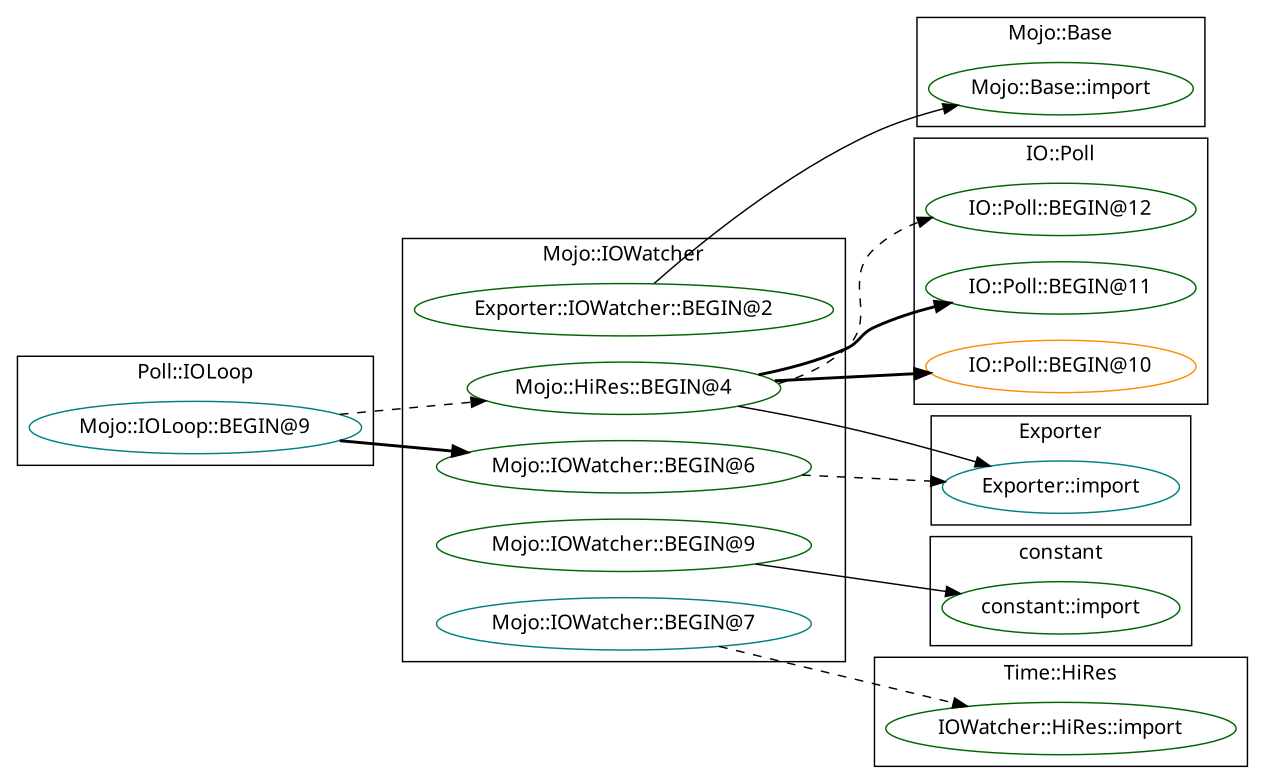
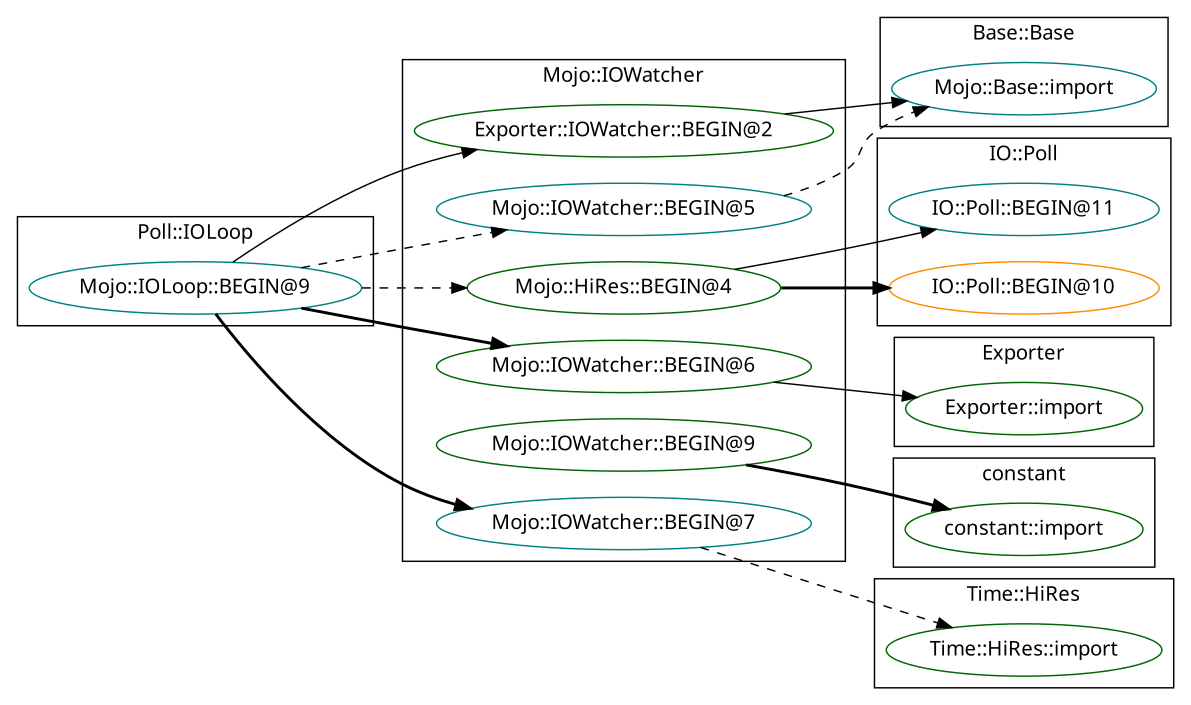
(1061, 34) -> (1024, 34)
(1061, 89) -> (1024, 89)
none -> (342, 197)
none -> (624, 209)
(1061, 209) -> none
(1061, 288) -> (1024, 209)
(868, 331) -> (828, 252)
none -> (322, 428)
(858, 430) -> none
(866, 478) -> (835, 389)
(1061, 487) -> (1024, 409)
(856, 578) -> (836, 482)
(1061, 729) -> (1024, 650)
